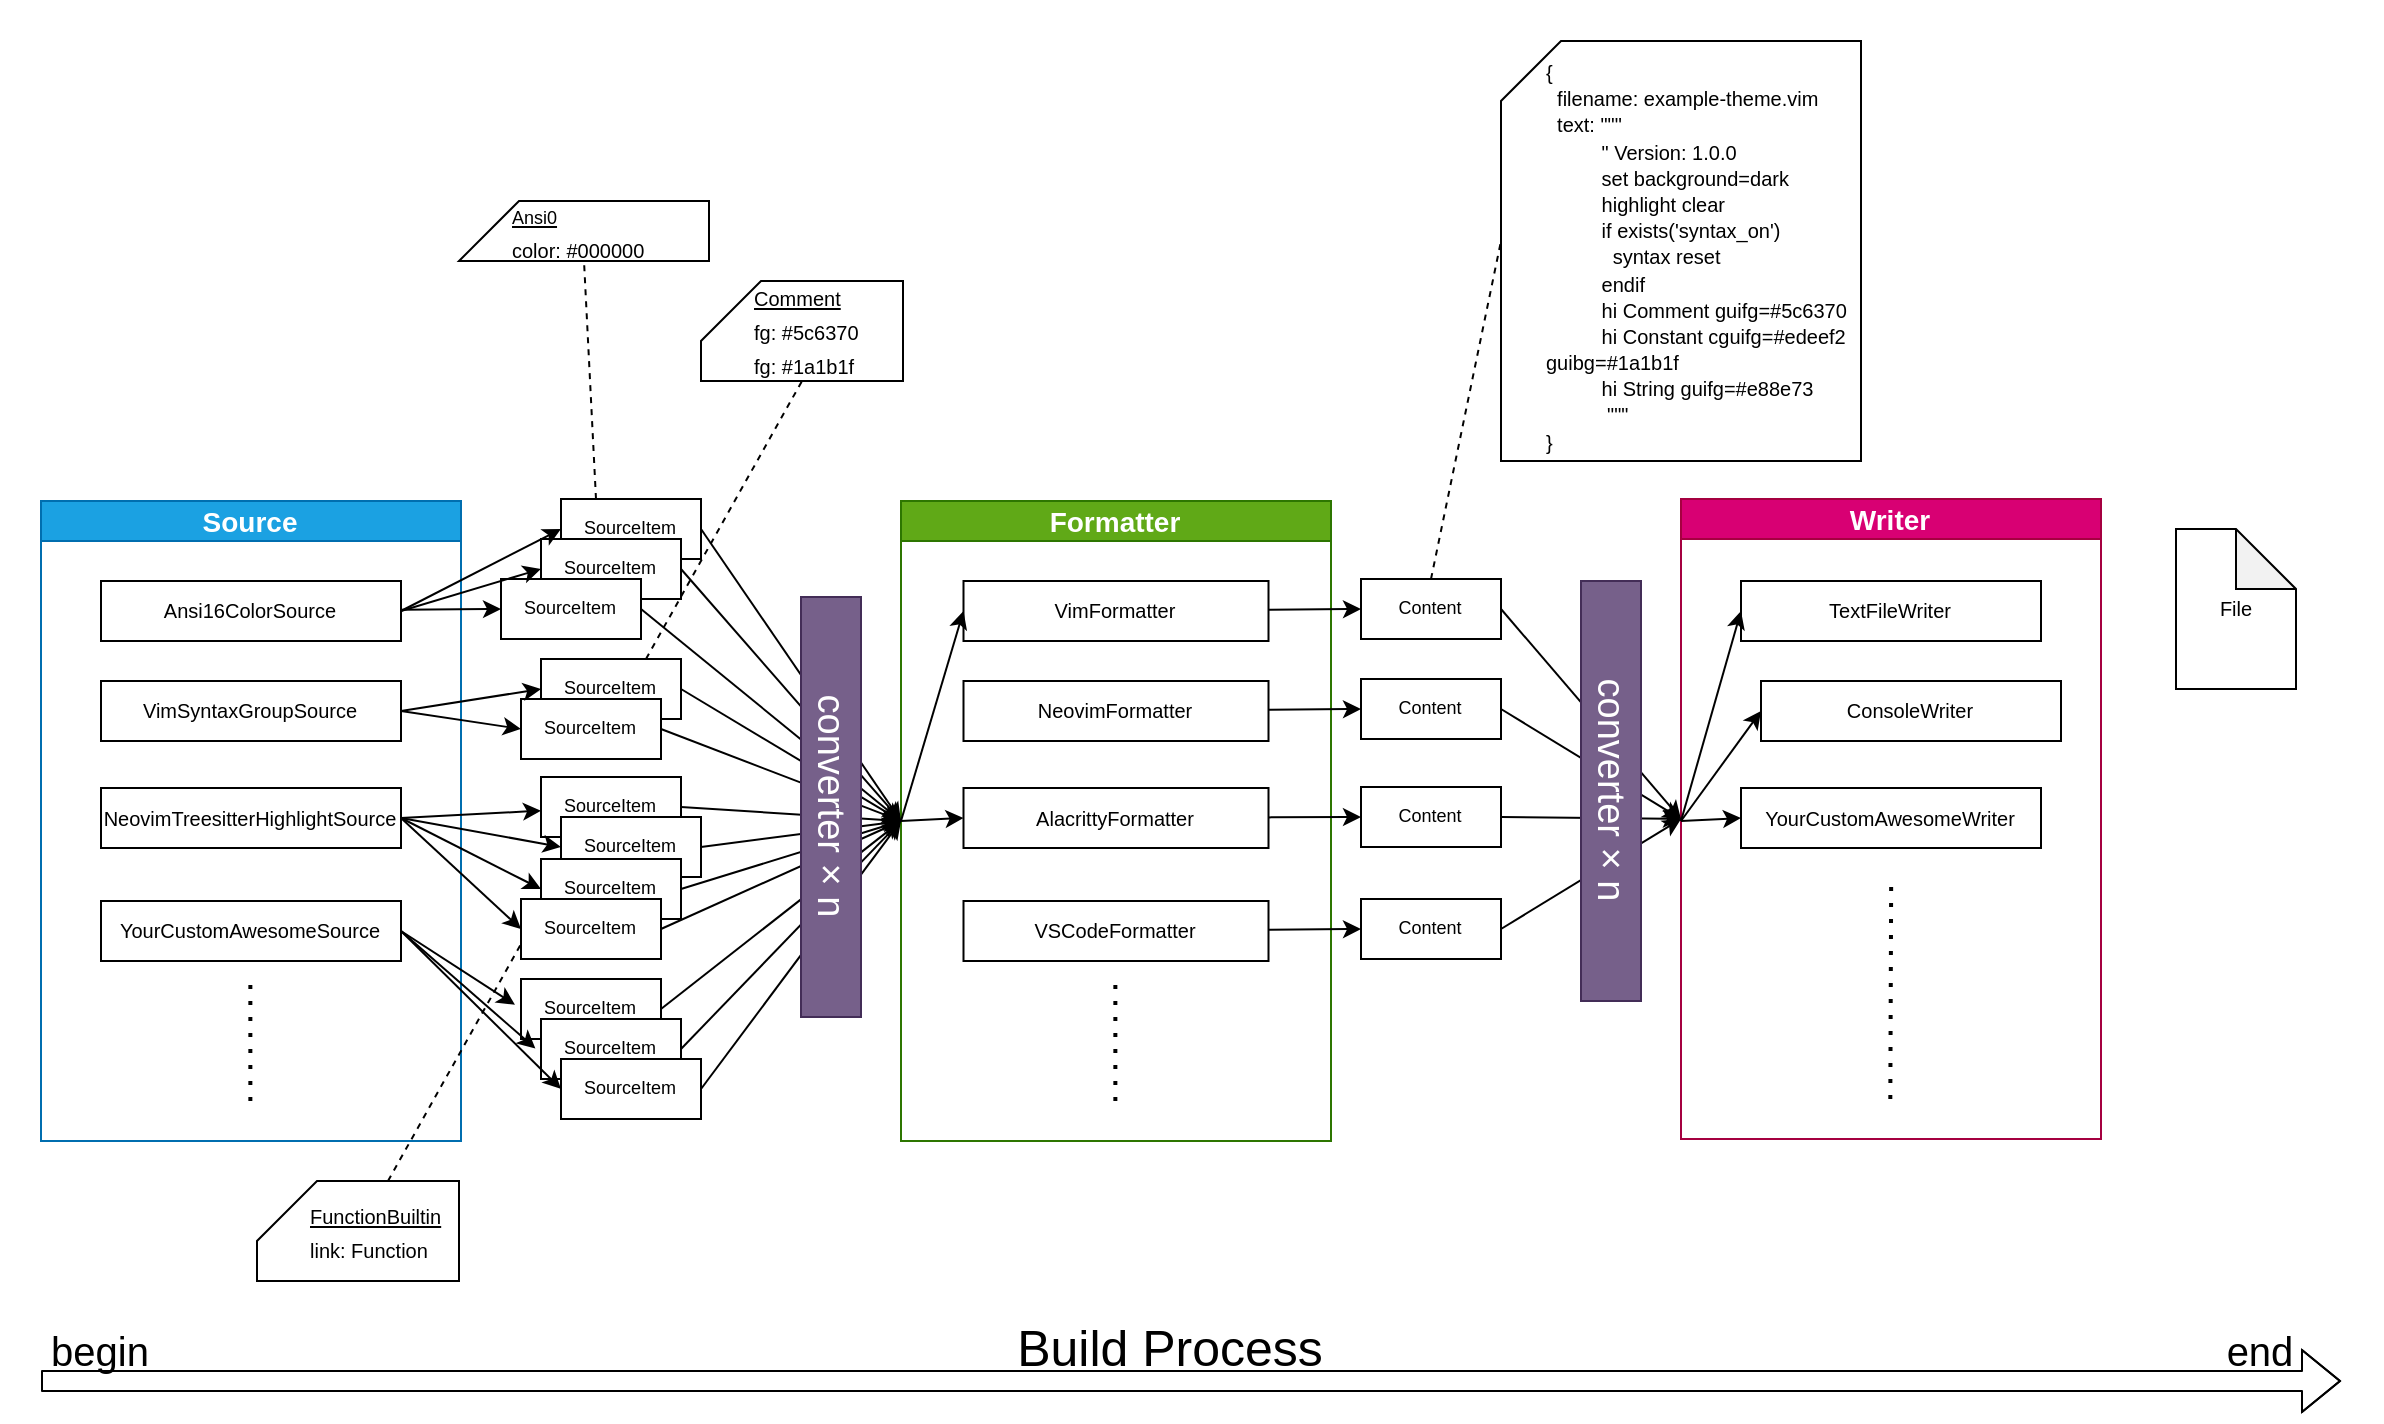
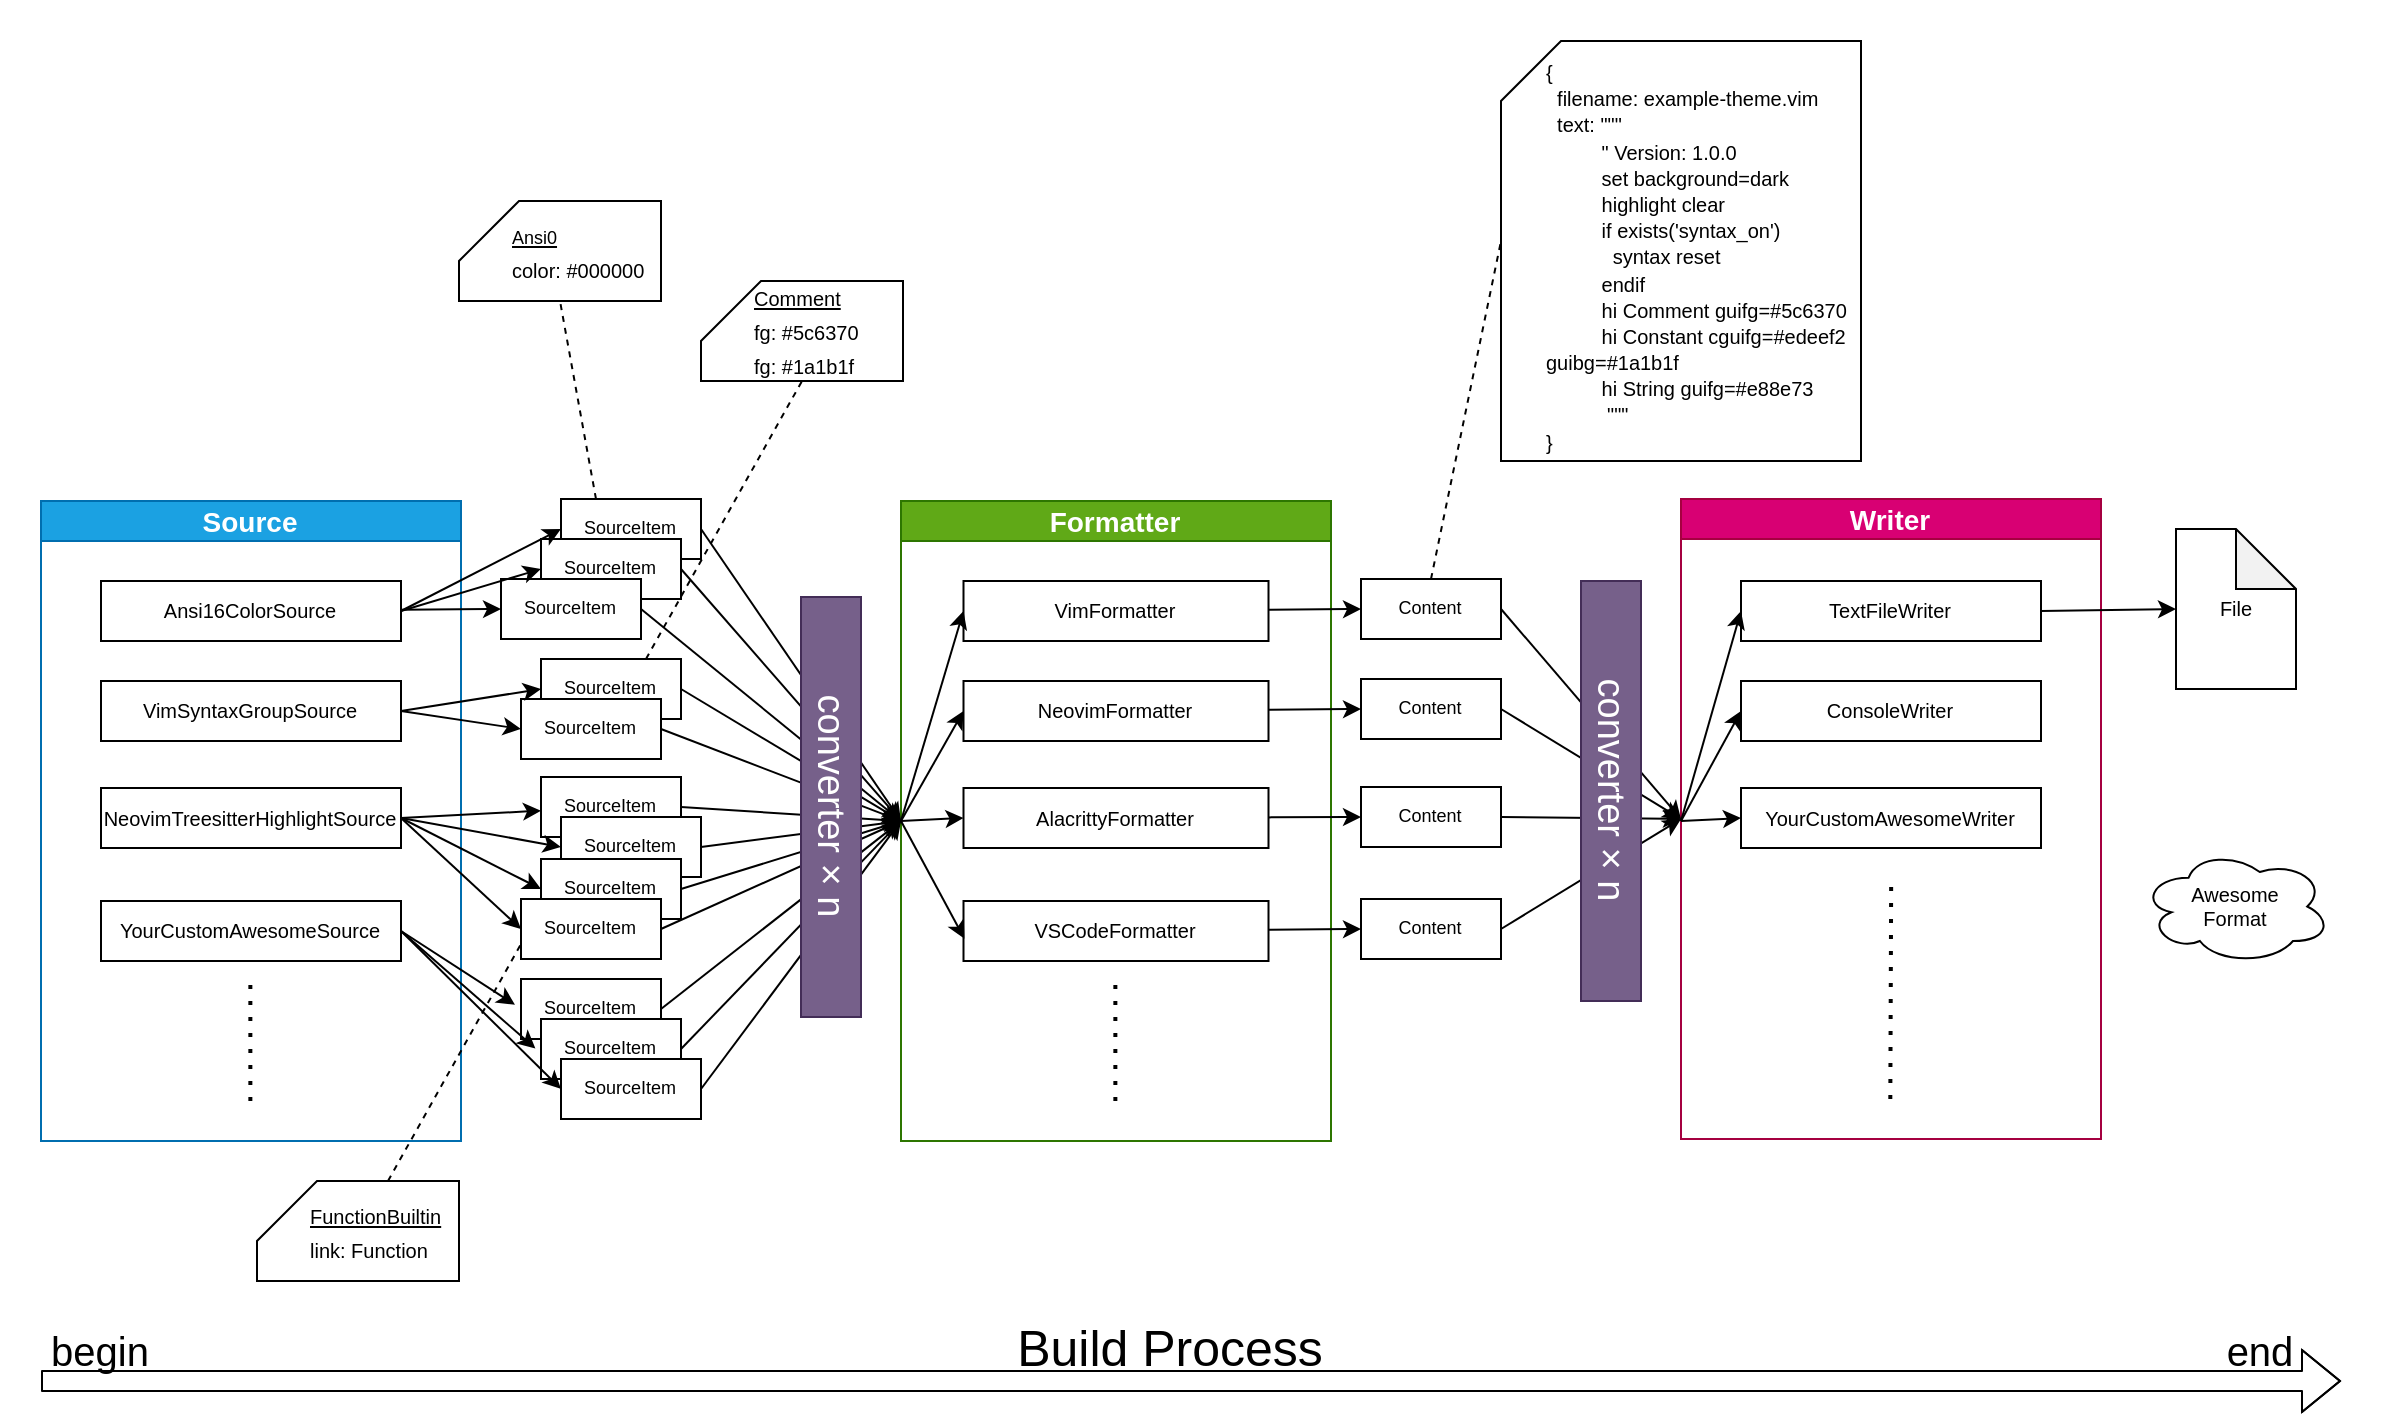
(584, 231) -> (560, 251)
none -> (2104, 610)
(1911, 711) -> (1891, 711)
none -> (932, 766)
none -> (932, 878)
none -> (2236, 907)
